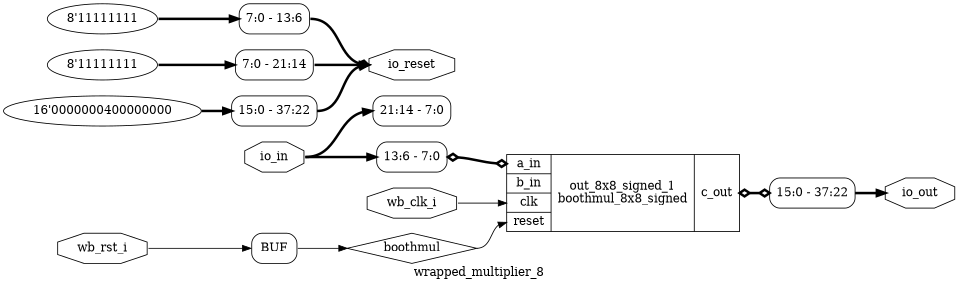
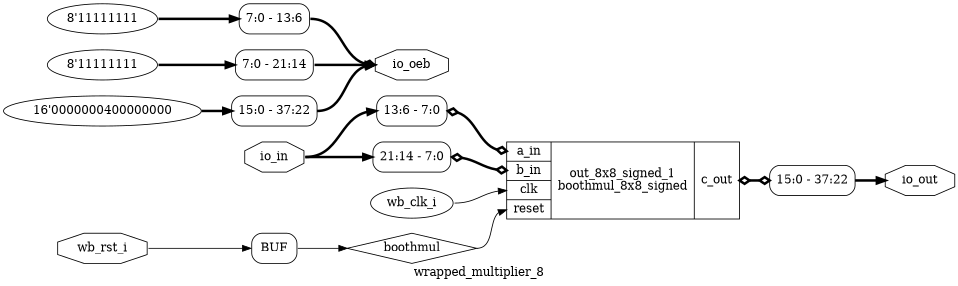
(412, 65) -> (412, 65)
none -> (479, 164)
(412, 203) -> (412, 203)
